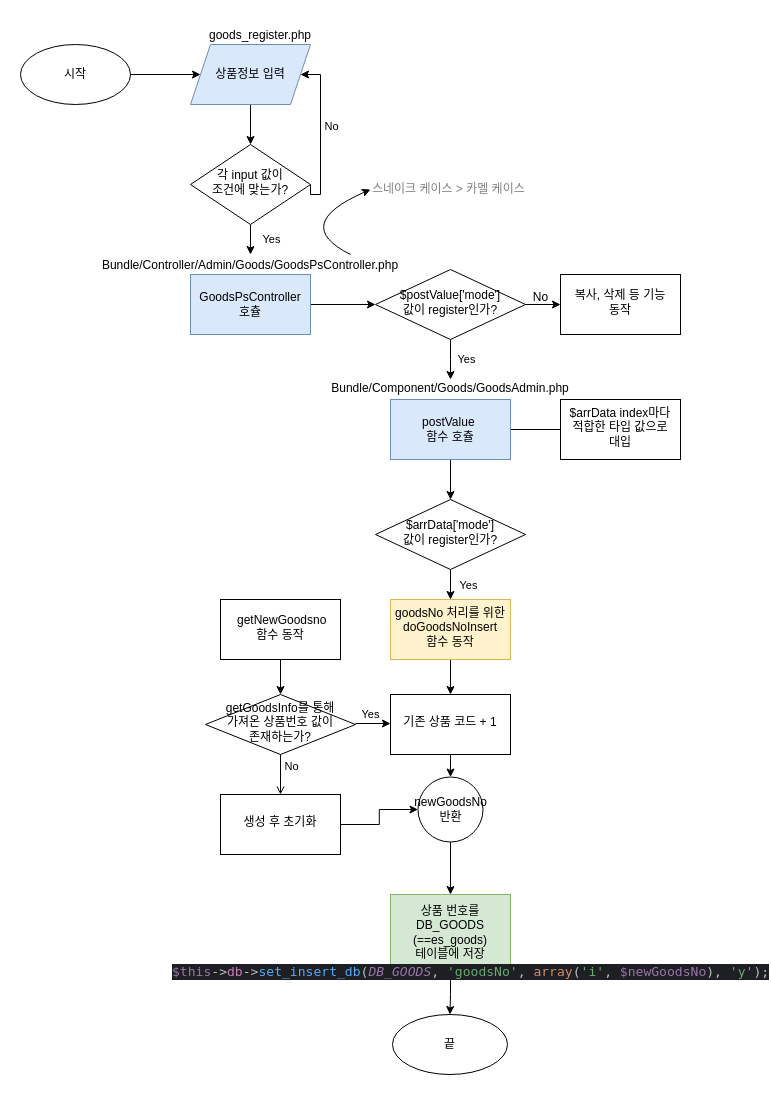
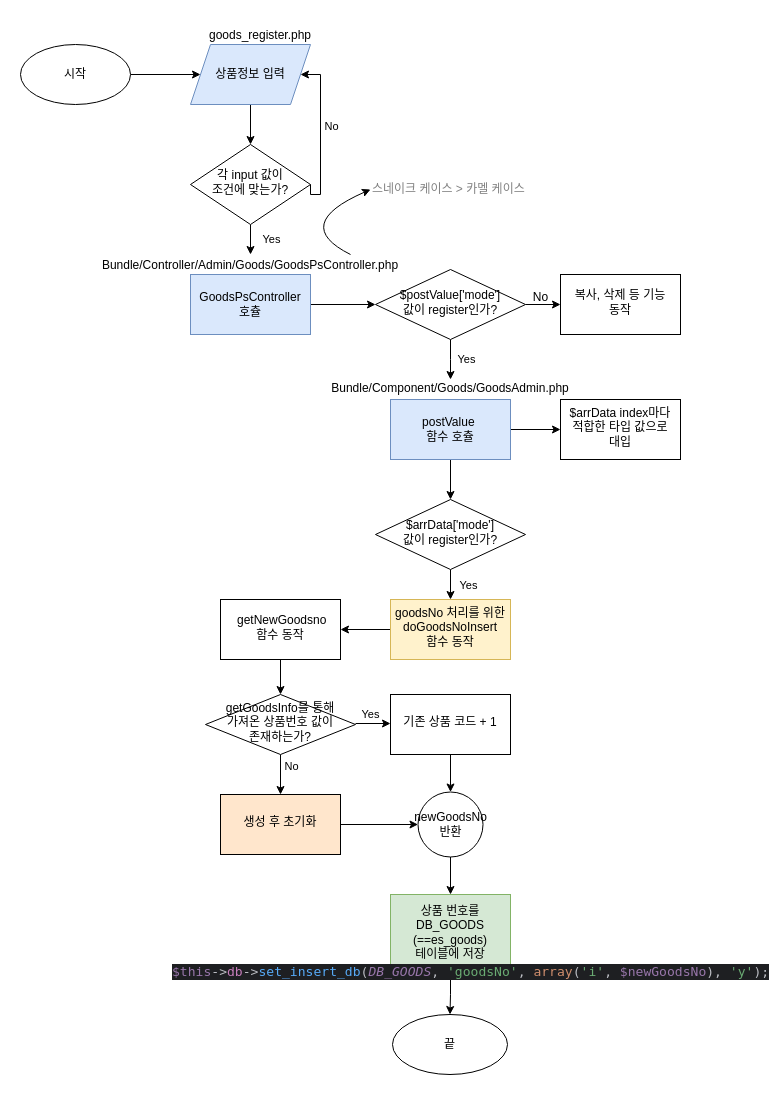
(554, 430) -> (552, 430)
(451, 679) -> (369, 630)
(281, 788) -> (281, 786)
(451, 810) -> (451, 825)
(281, 825) -> (281, 825)
